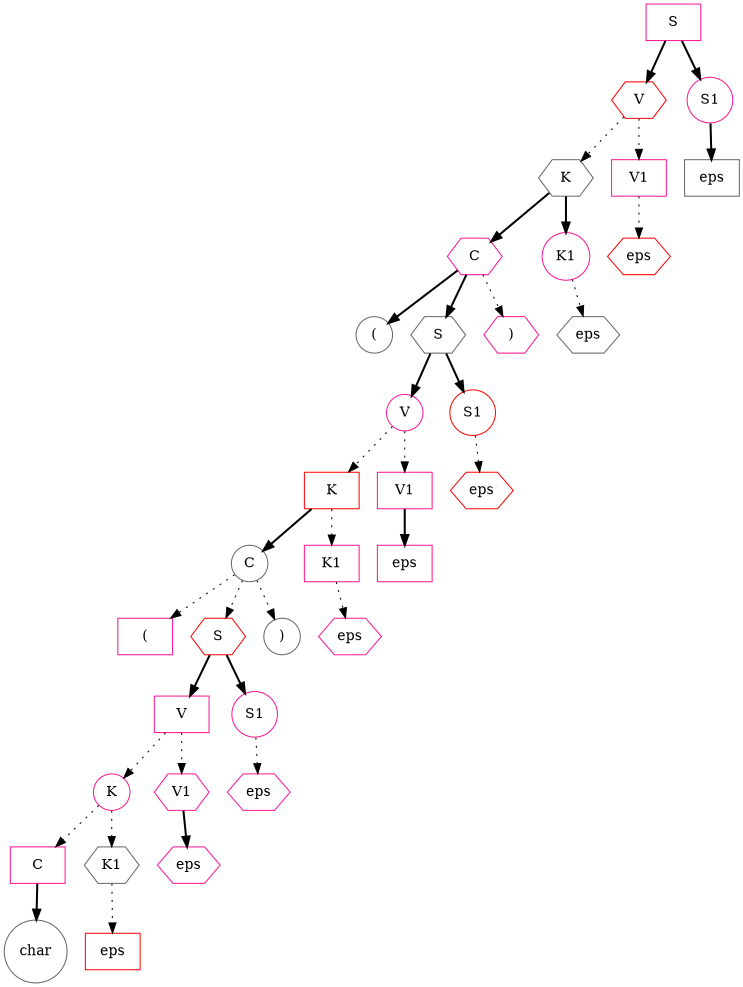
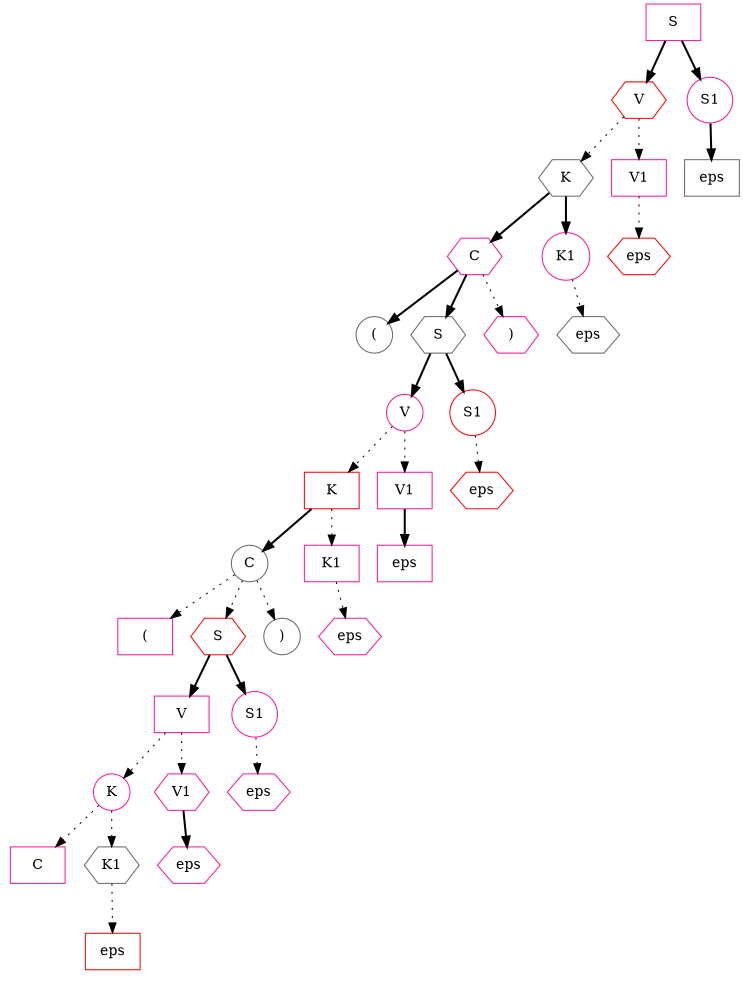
(36, 952) -> none
